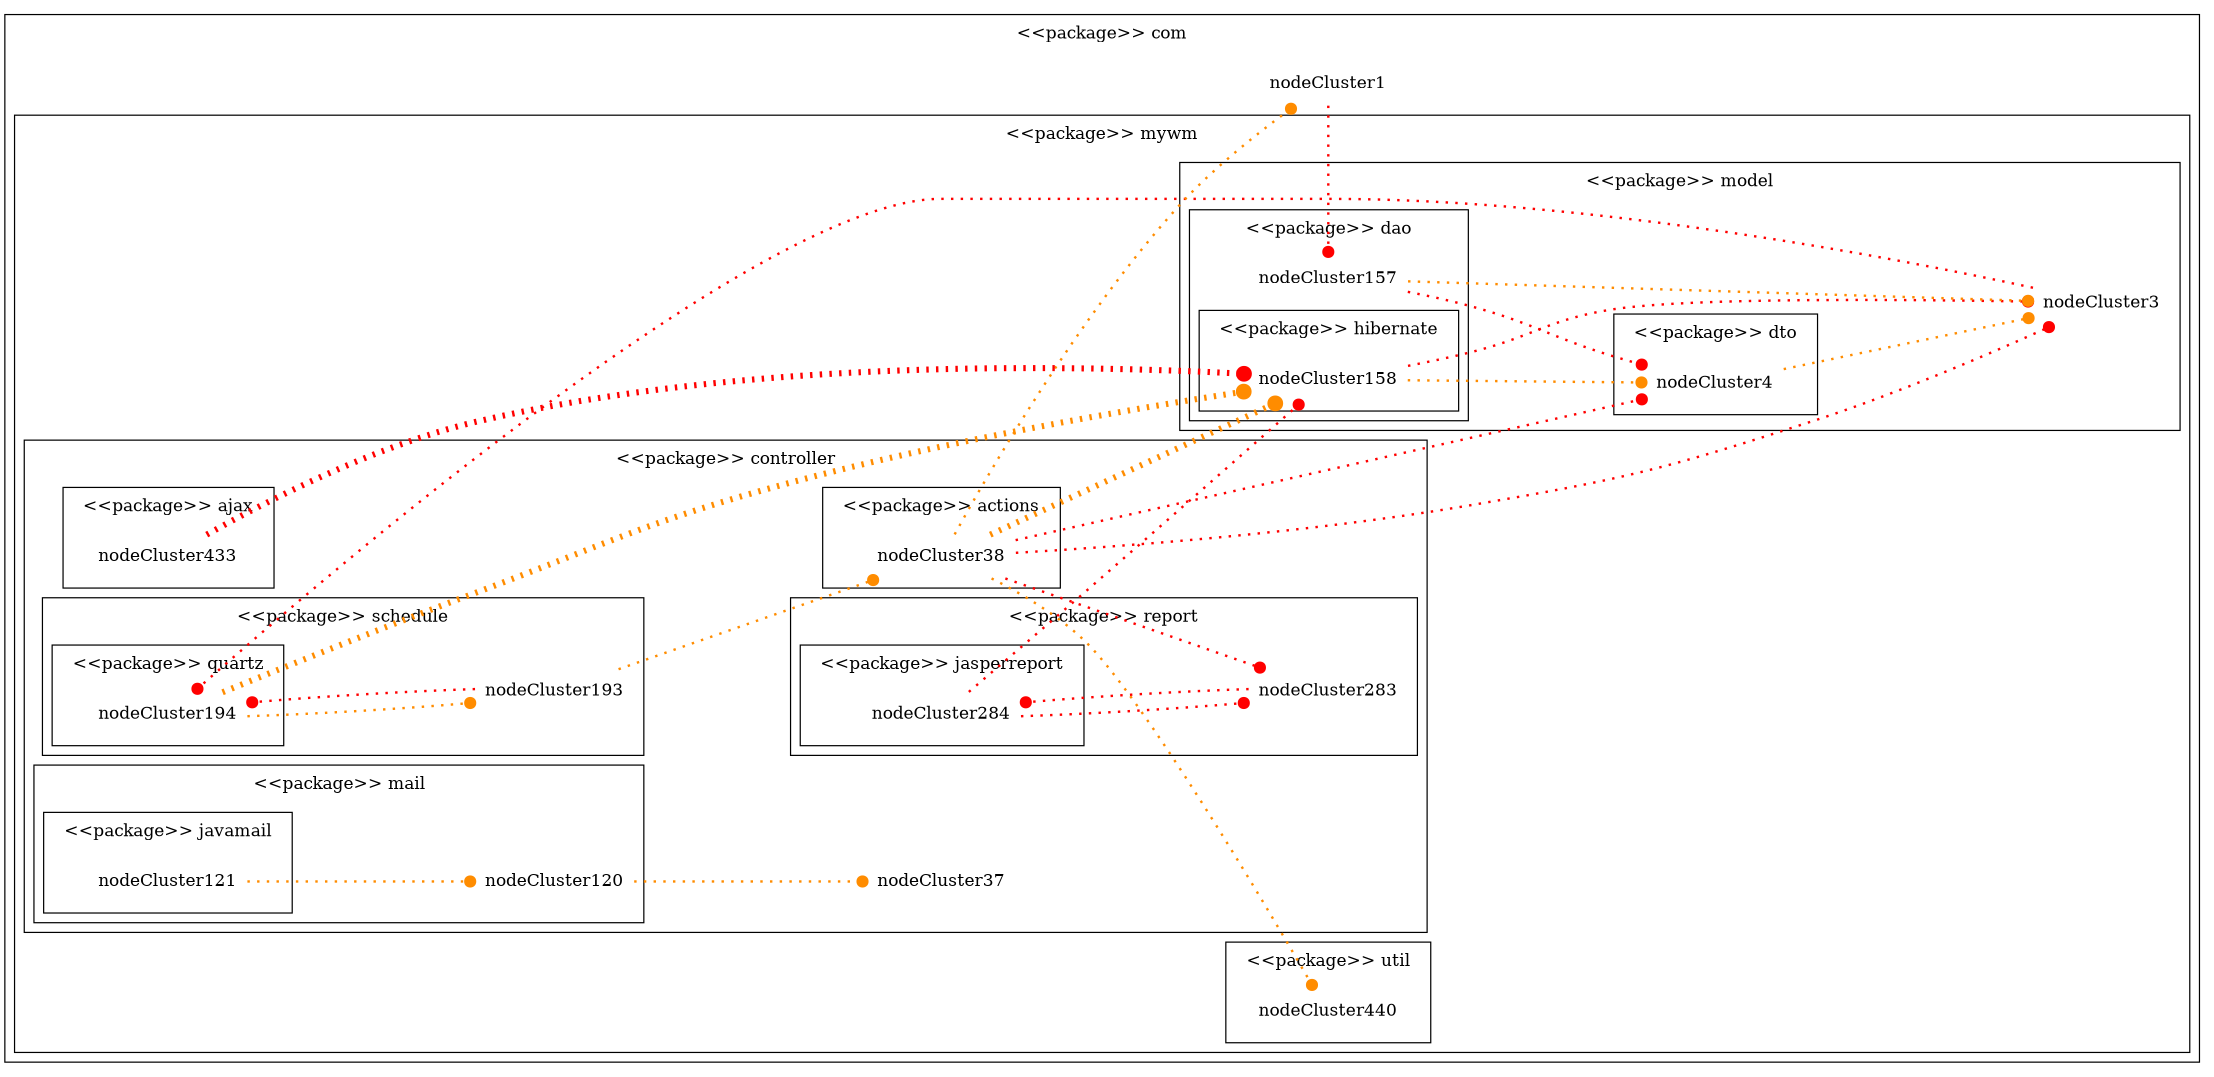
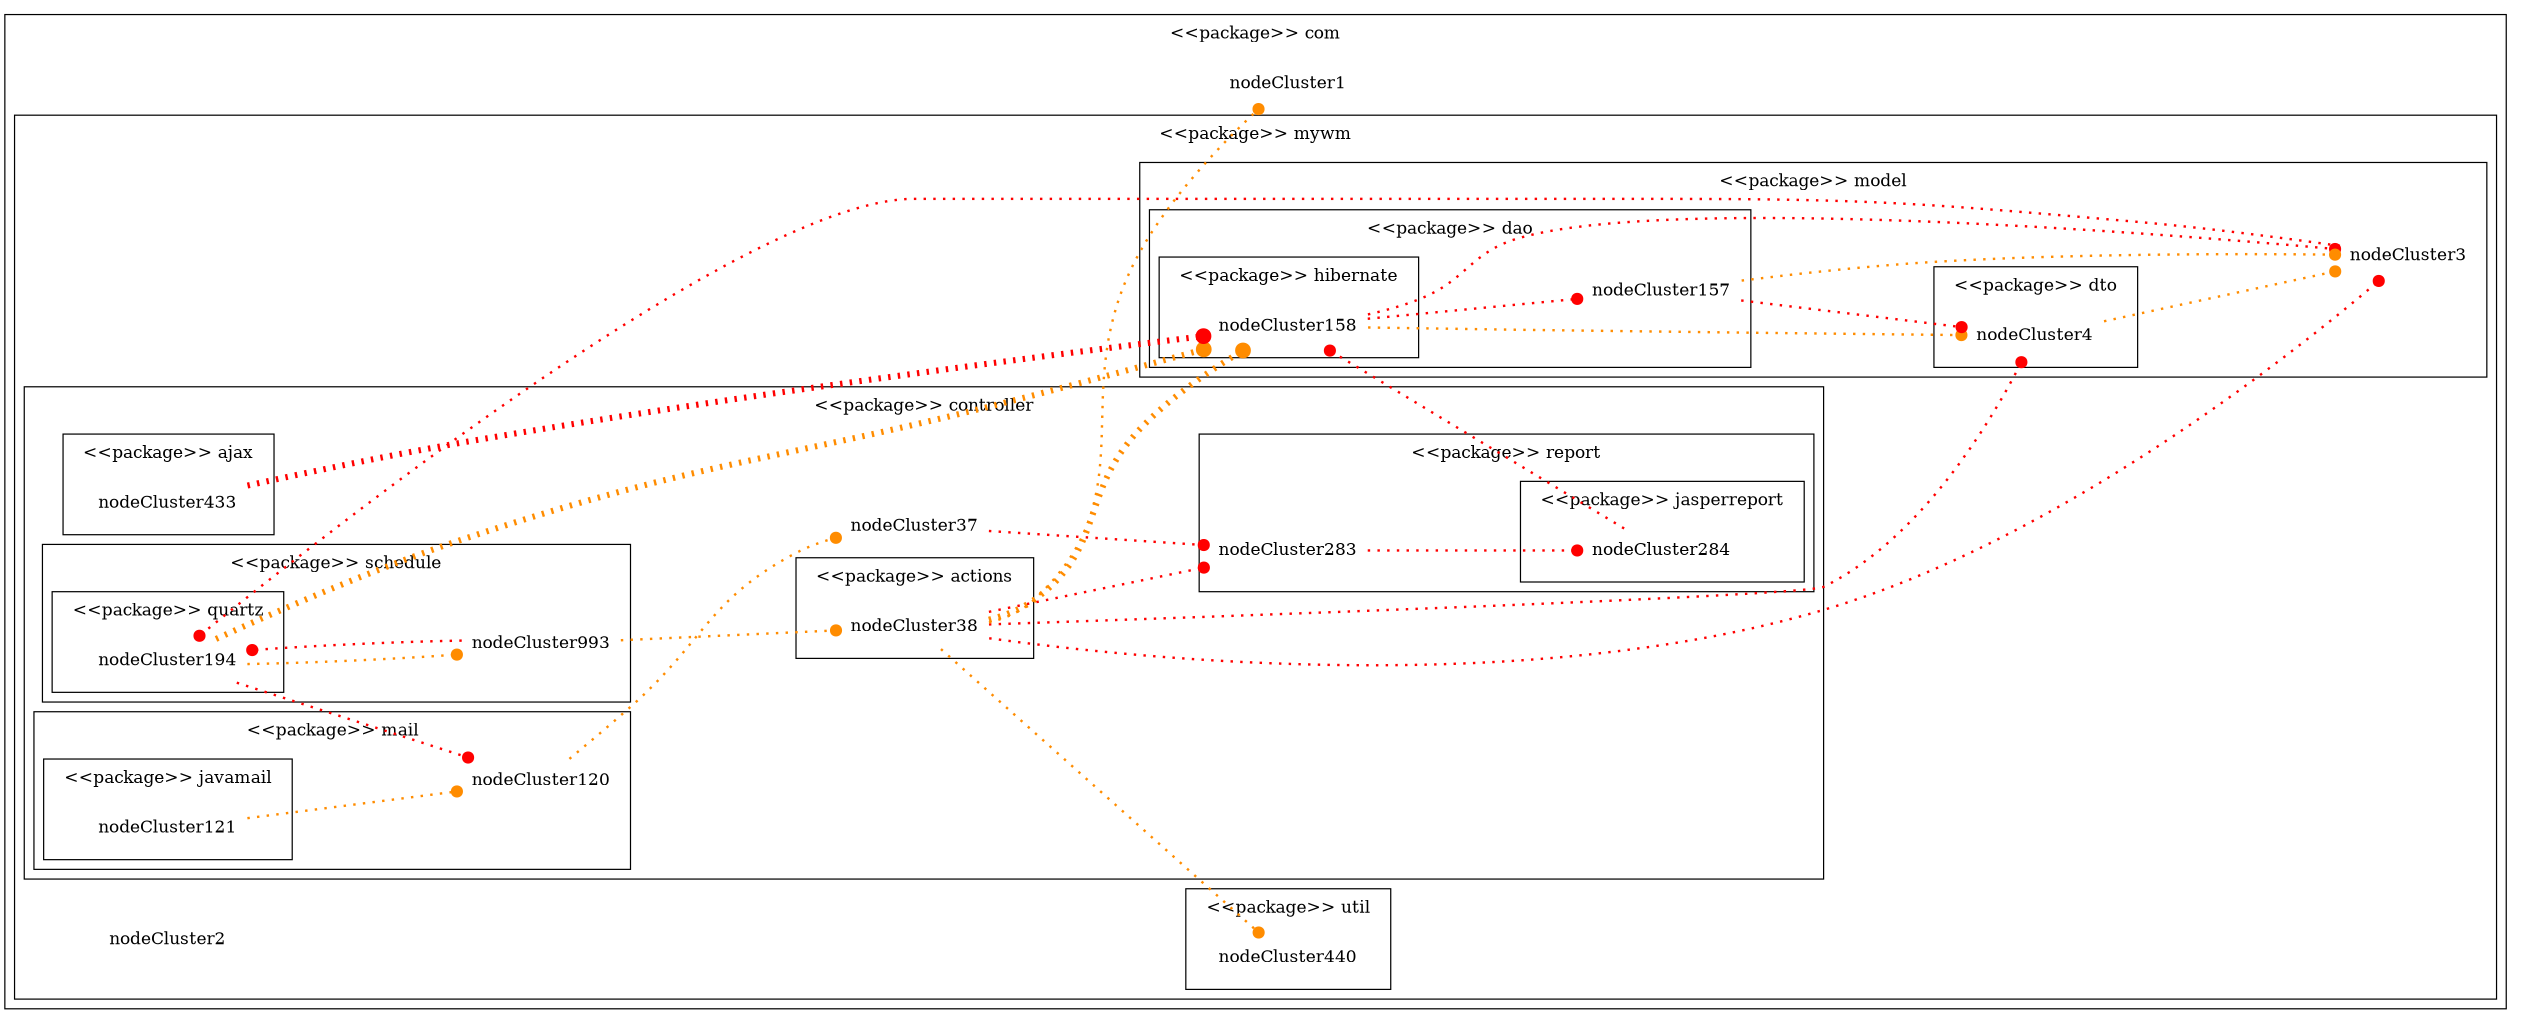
(1328, 176) -> (1470, 309)
(555, 691) -> (541, 644)
(1130, 711) -> (1094, 538)
none -> (350, 719)
none -> (168, 940)
